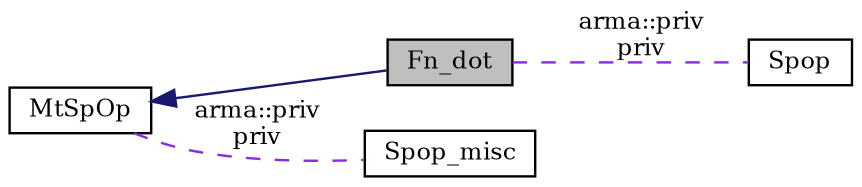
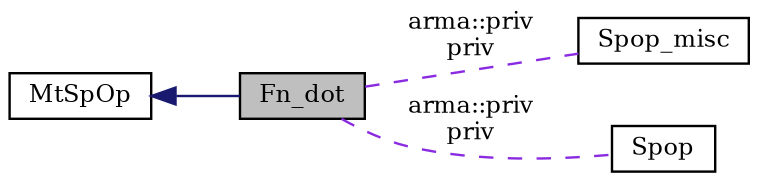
(247, 158) -> (472, 70)
